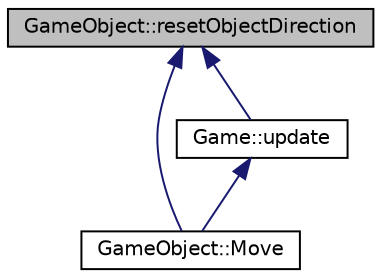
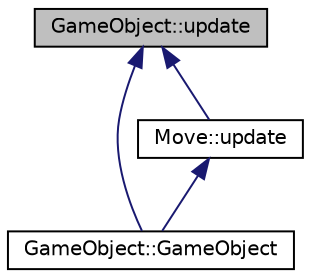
(191, 28) -> (151, 28)
(262, 139) -> (220, 139)
(191, 250) -> (151, 250)
